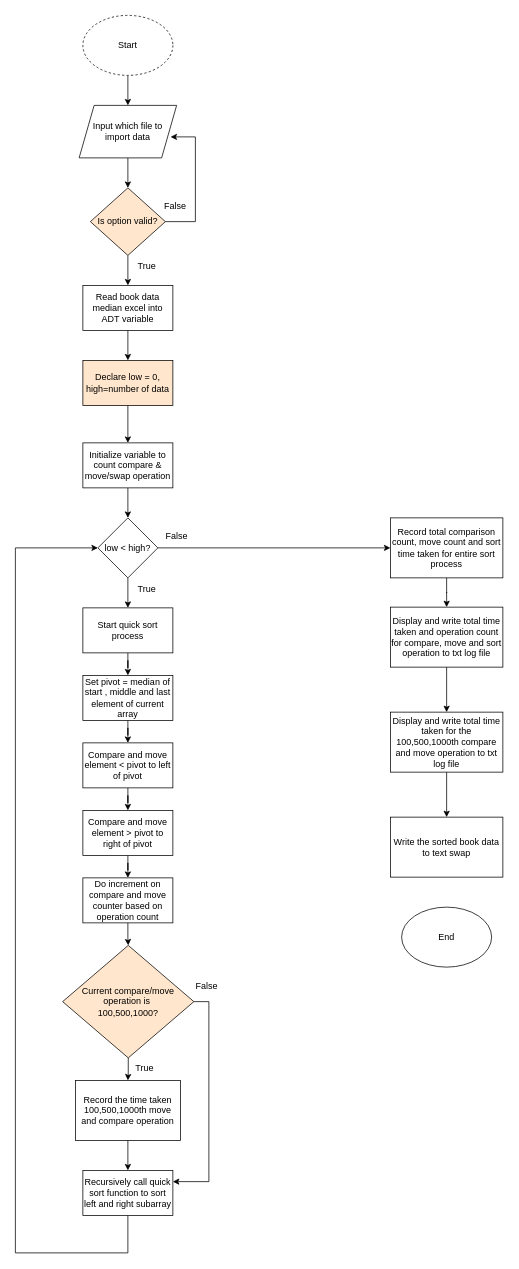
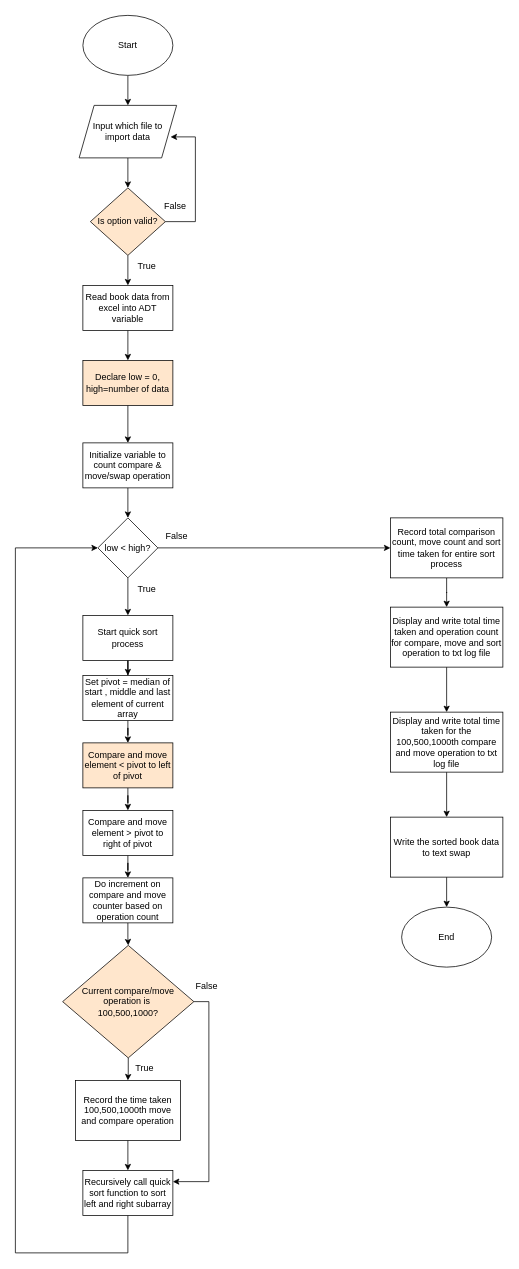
(128, 45) -> (128, 45)
(128, 308) -> (128, 308)
(128, 630) -> (128, 638)
(128, 765) -> (128, 765)
none -> (447, 889)
